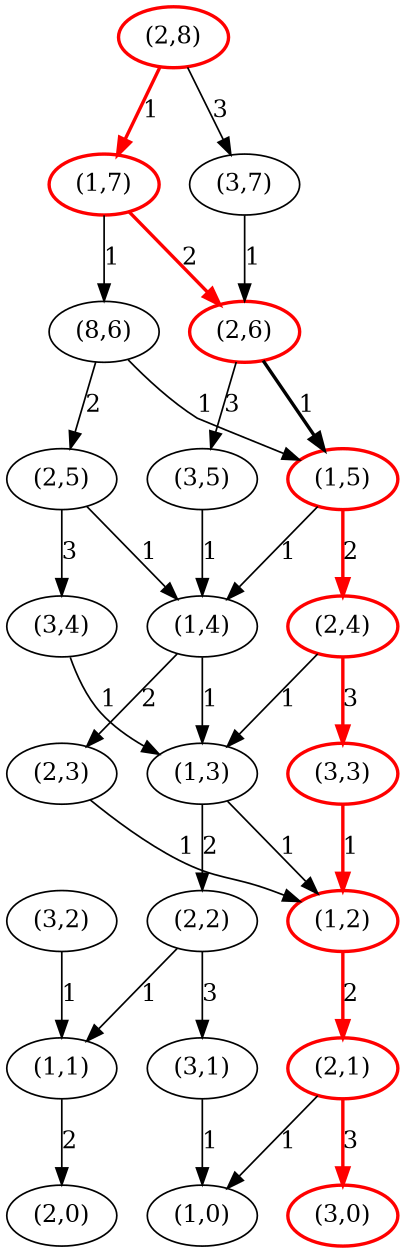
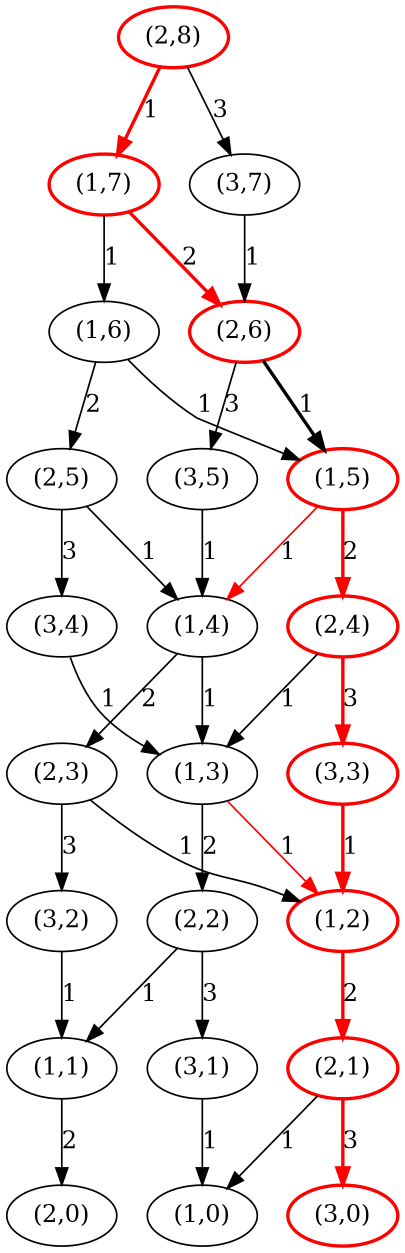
(104, 332) -> (104, 332)
(279, 547) -> (279, 547)
none -> (62, 839)
(267, 841) -> (267, 841)
